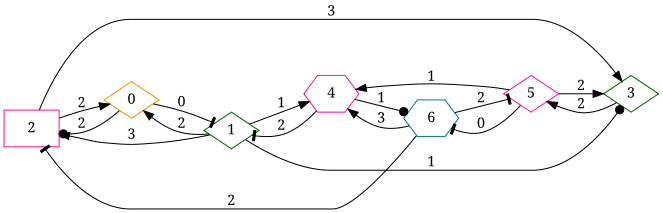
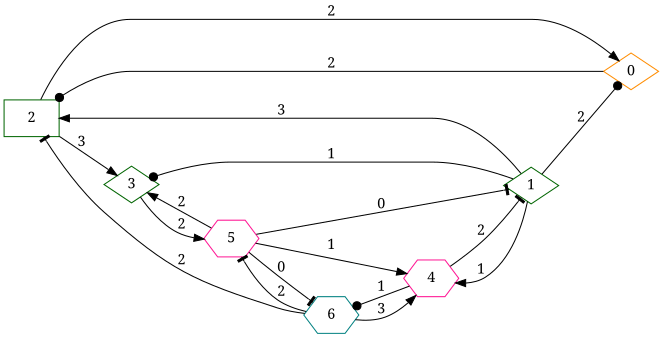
(531, 94) -> (231, 239)
(182, 111) -> (380, 212)
(32, 128) -> (32, 118)
(179, 132) -> (578, 132)
